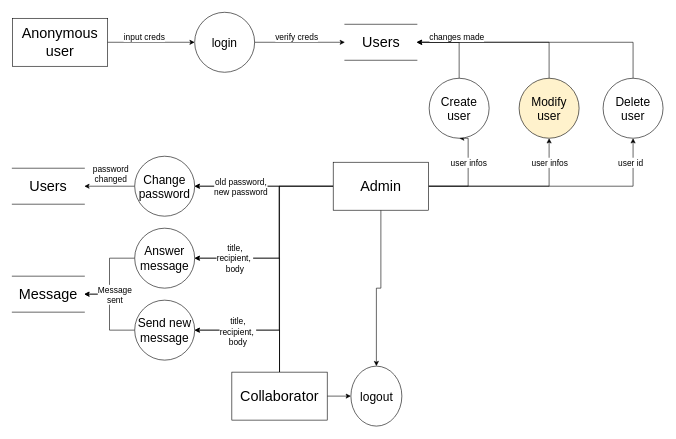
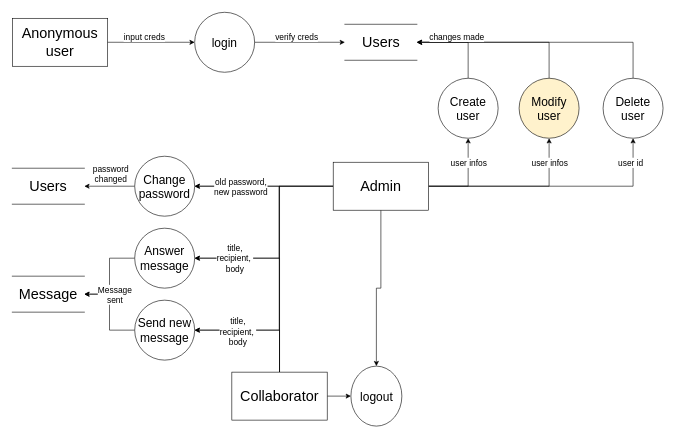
(459, 108) -> (468, 108)
